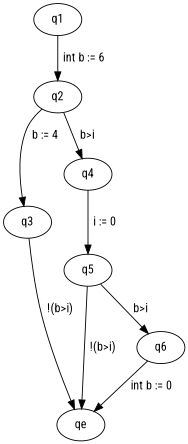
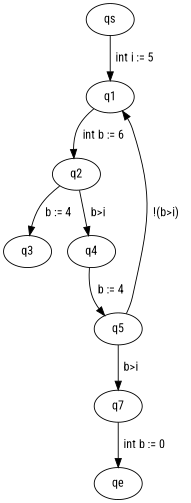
none -> (110, 20)
(106, 222) -> (112, 290)
(43, 321) -> none
(85, 343) -> (147, 216)
(161, 348) -> (118, 406)
